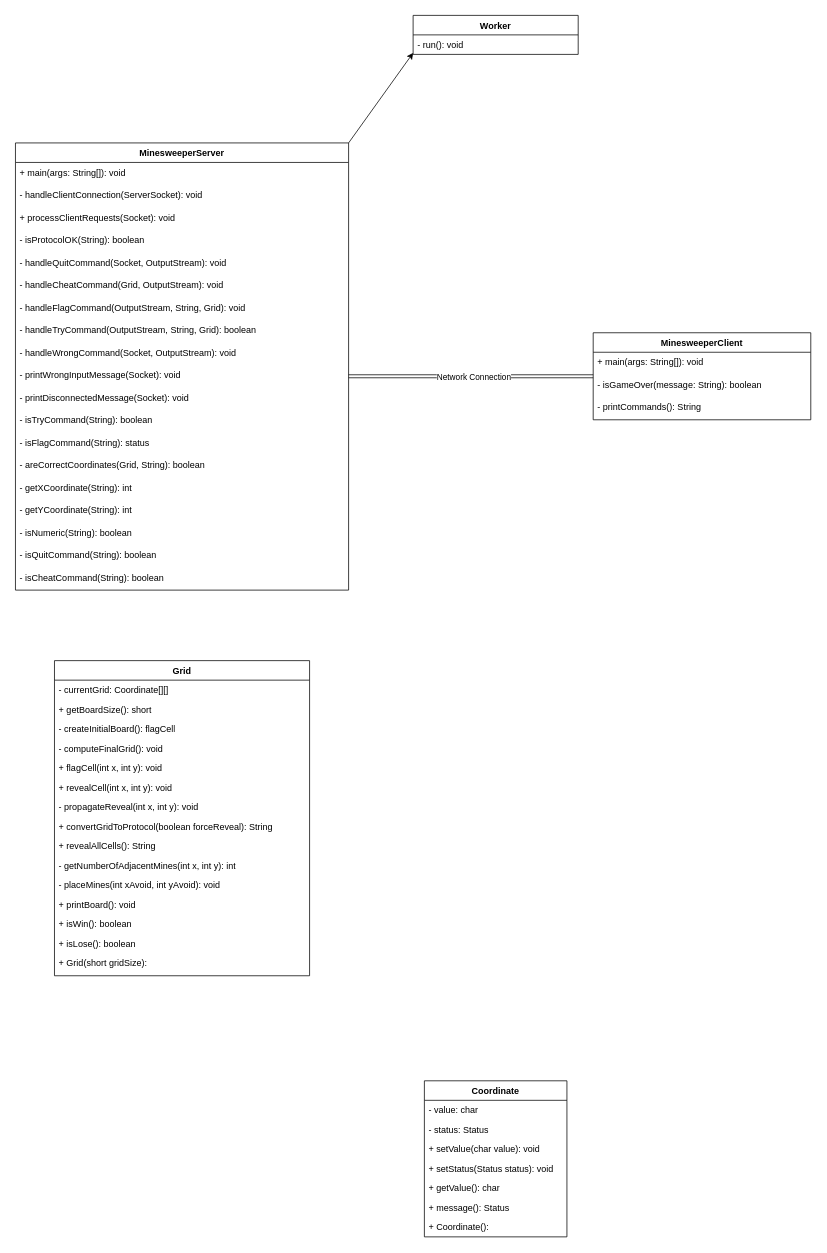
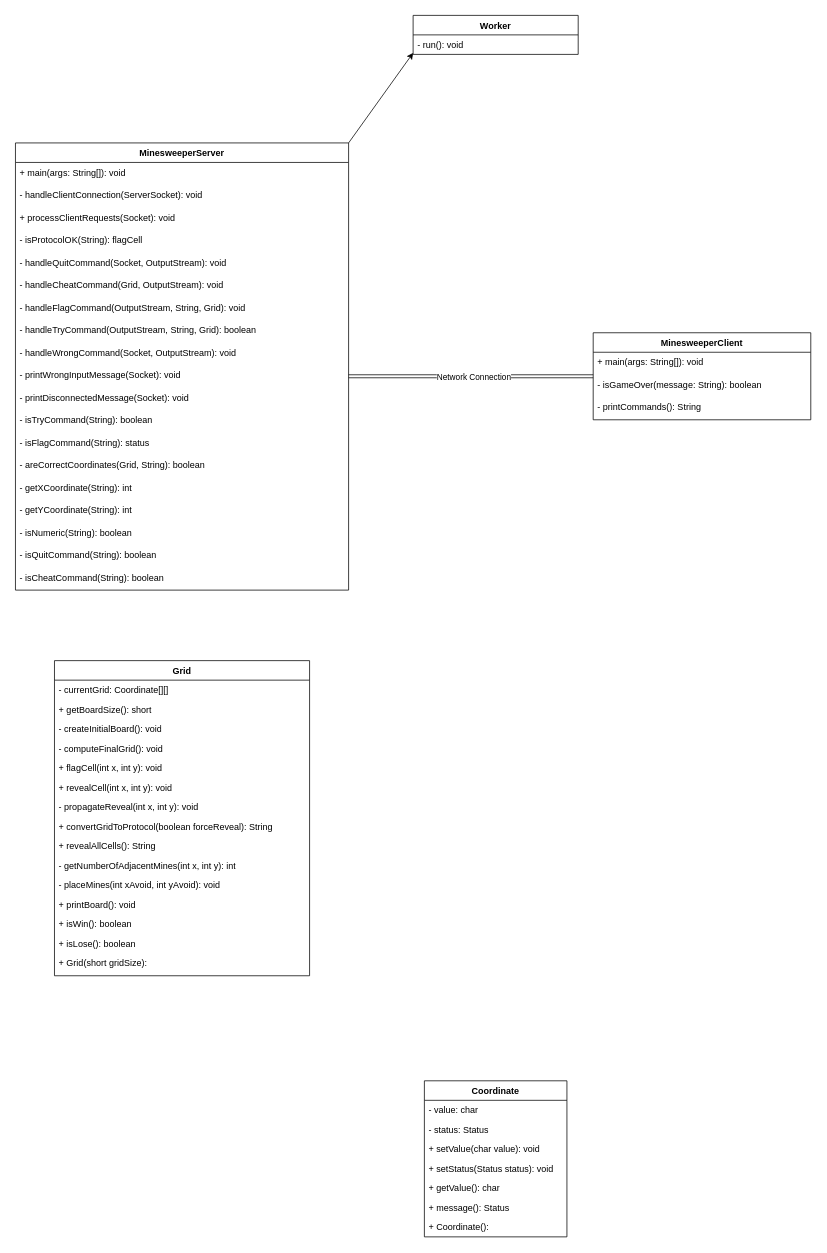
(90, 241) -> (90, 241)
(129, 730) -> (121, 730)
